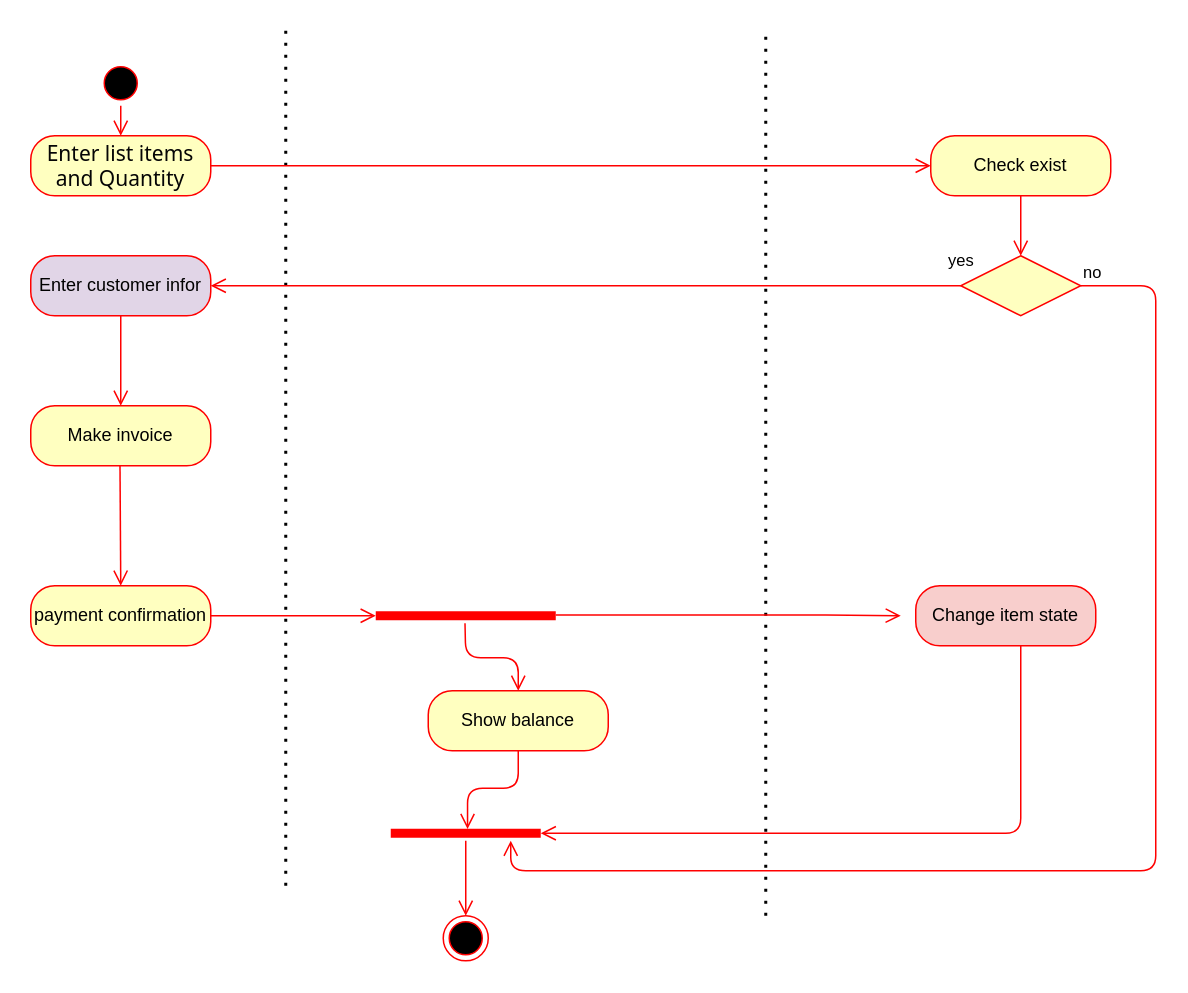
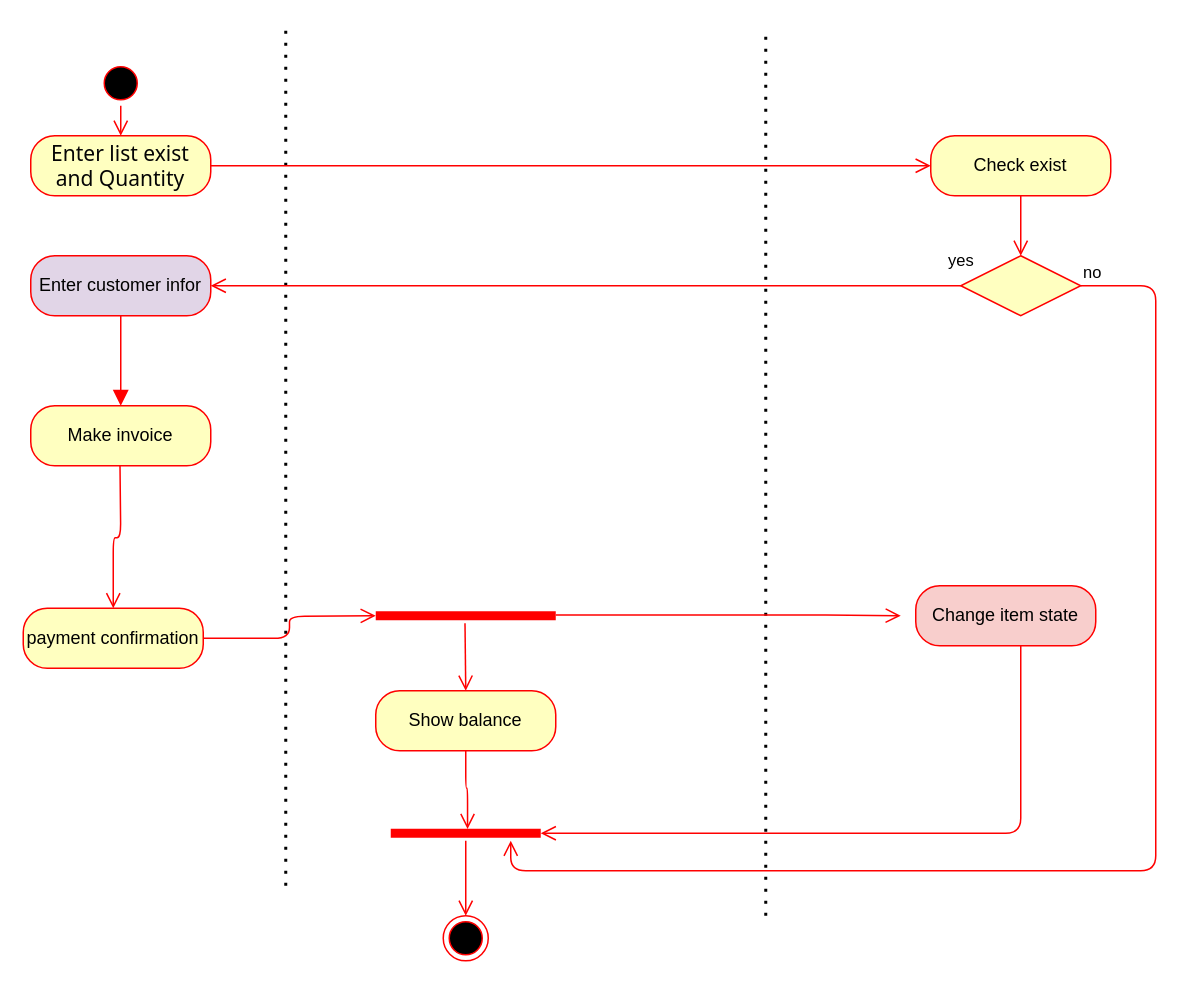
(121, 166) -> (121, 166)
(121, 395) -> (121, 390)
(121, 616) -> (113, 638)
(518, 721) -> (466, 721)
